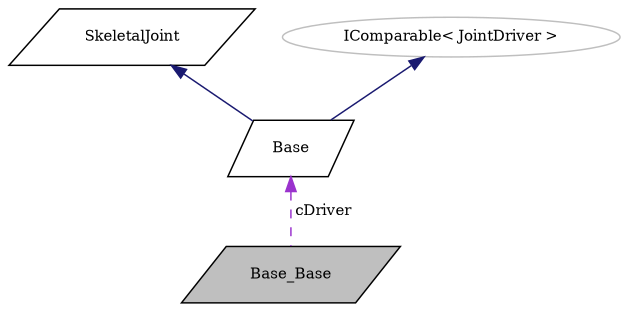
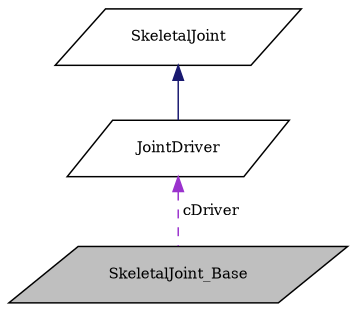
(451, 37) -> none
(291, 148) -> (178, 148)
(291, 275) -> (178, 275)
